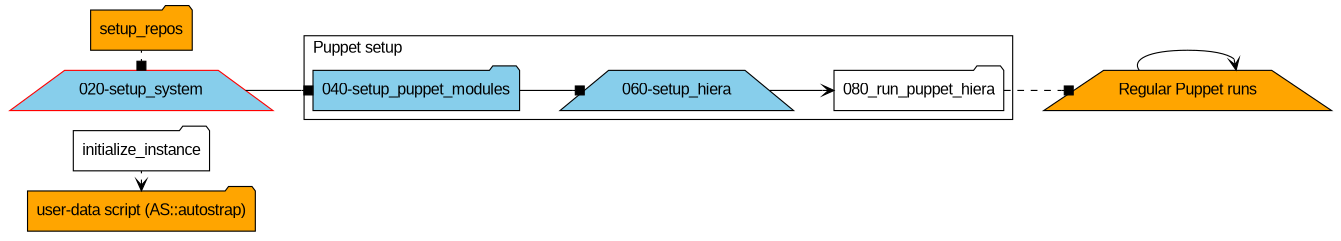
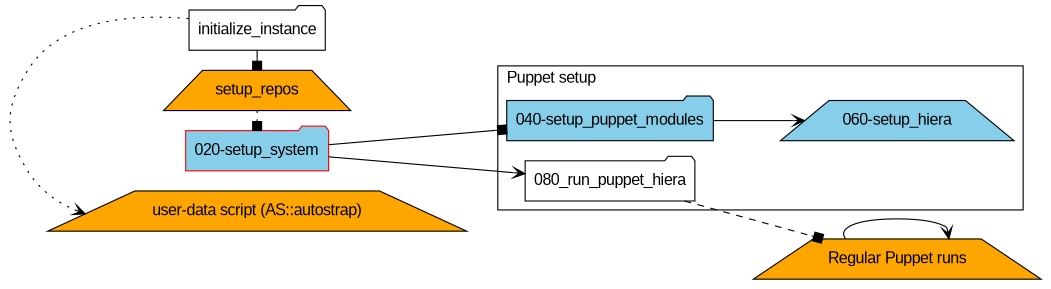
(141, 30) -> (257, 90)
none -> (257, 55)
(141, 90) -> (257, 151)
(546, 90) -> (753, 121)
(796, 90) -> (421, 165)
(141, 211) -> (257, 211)
